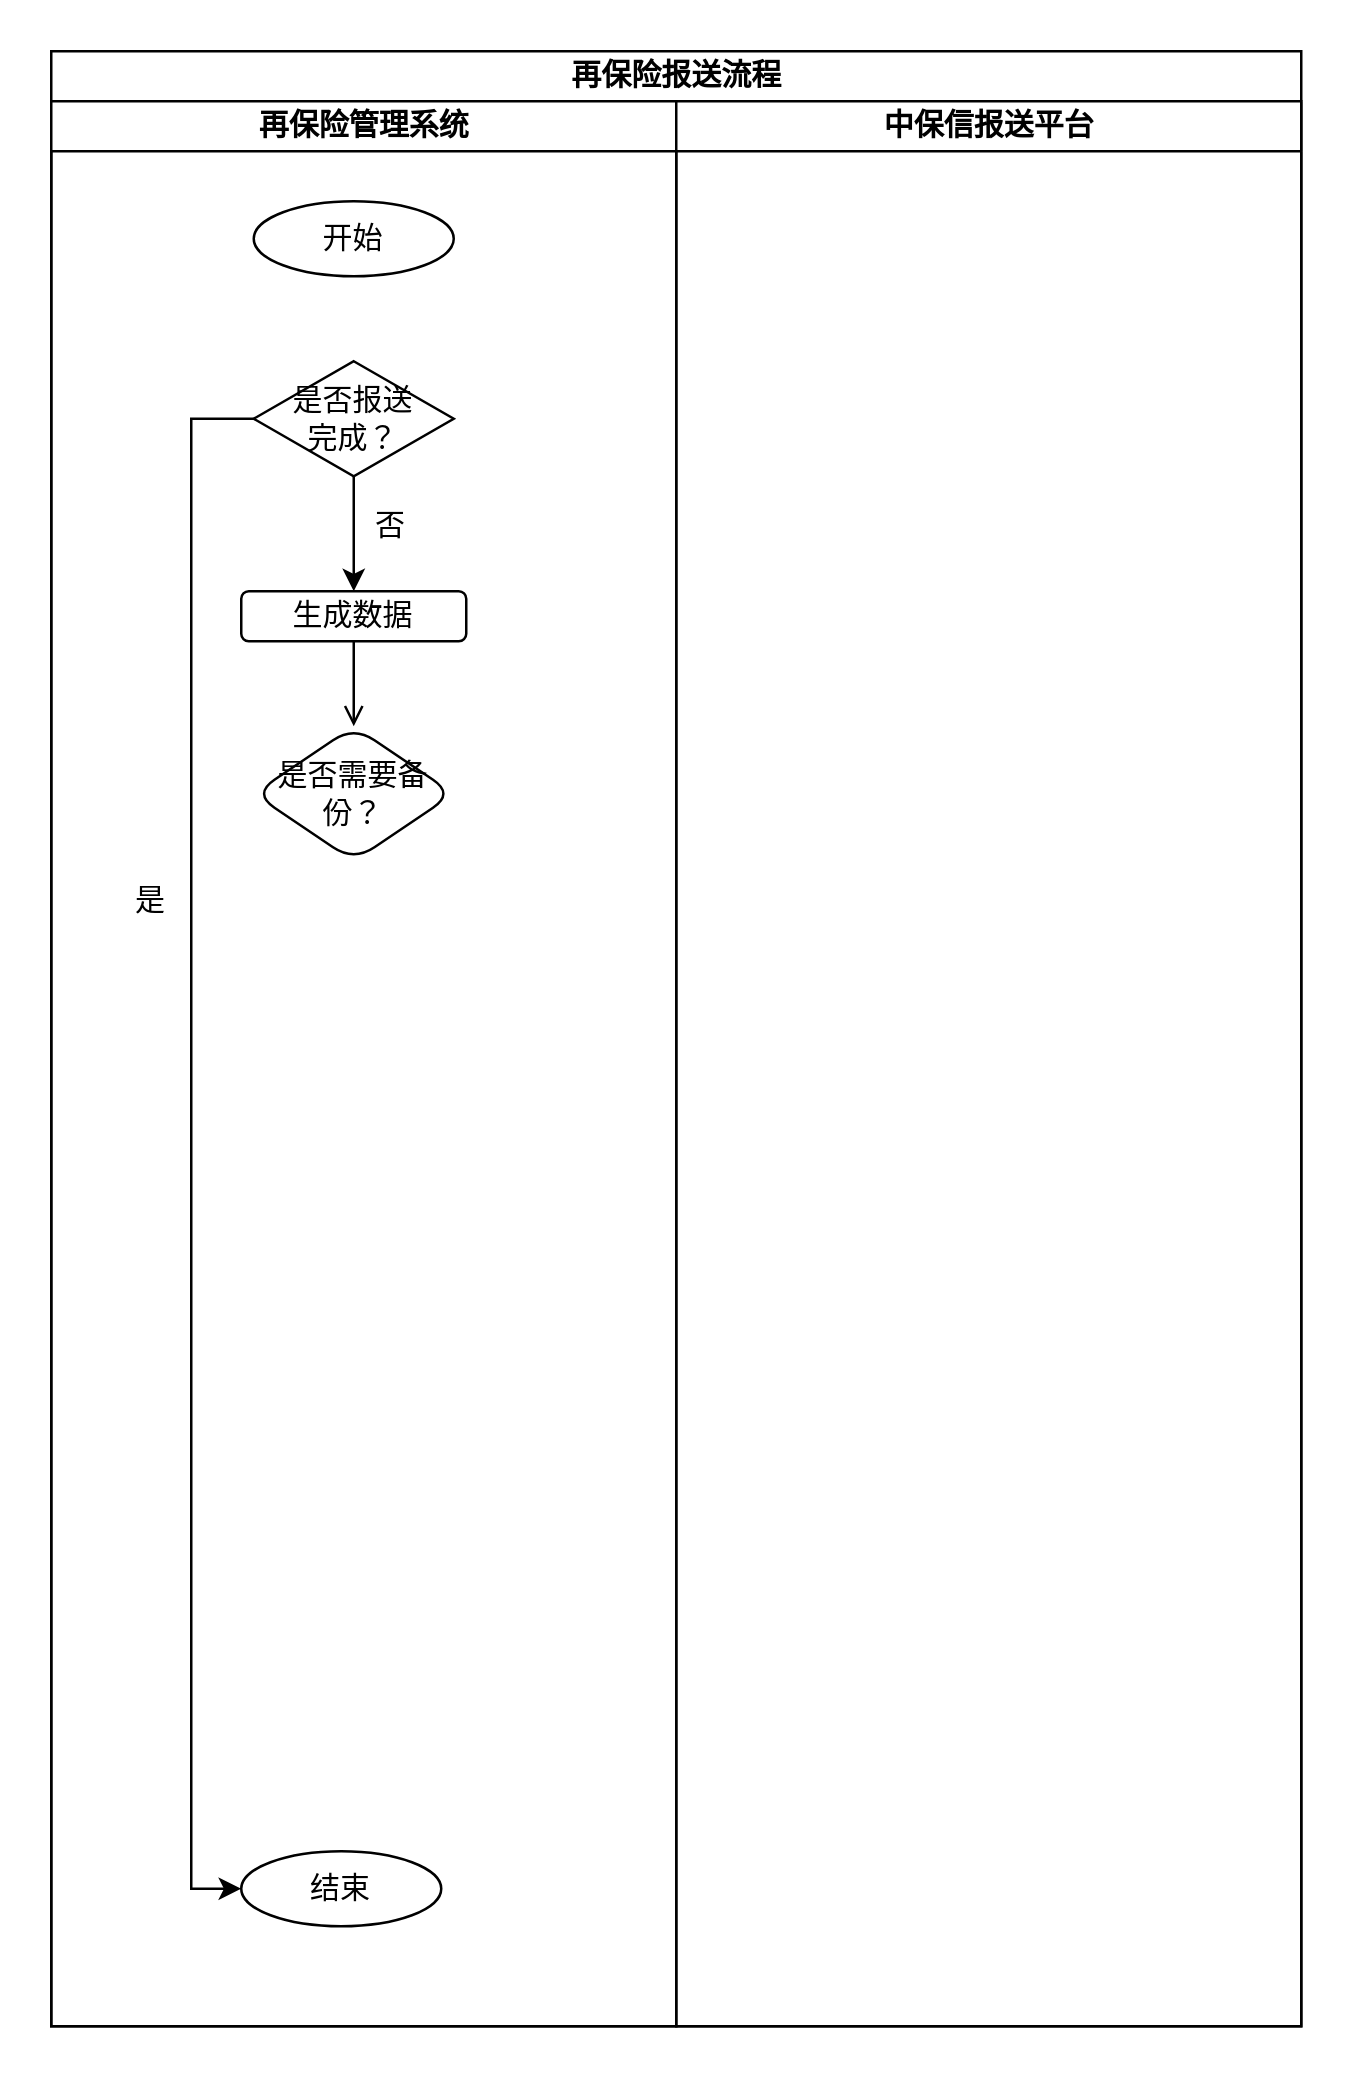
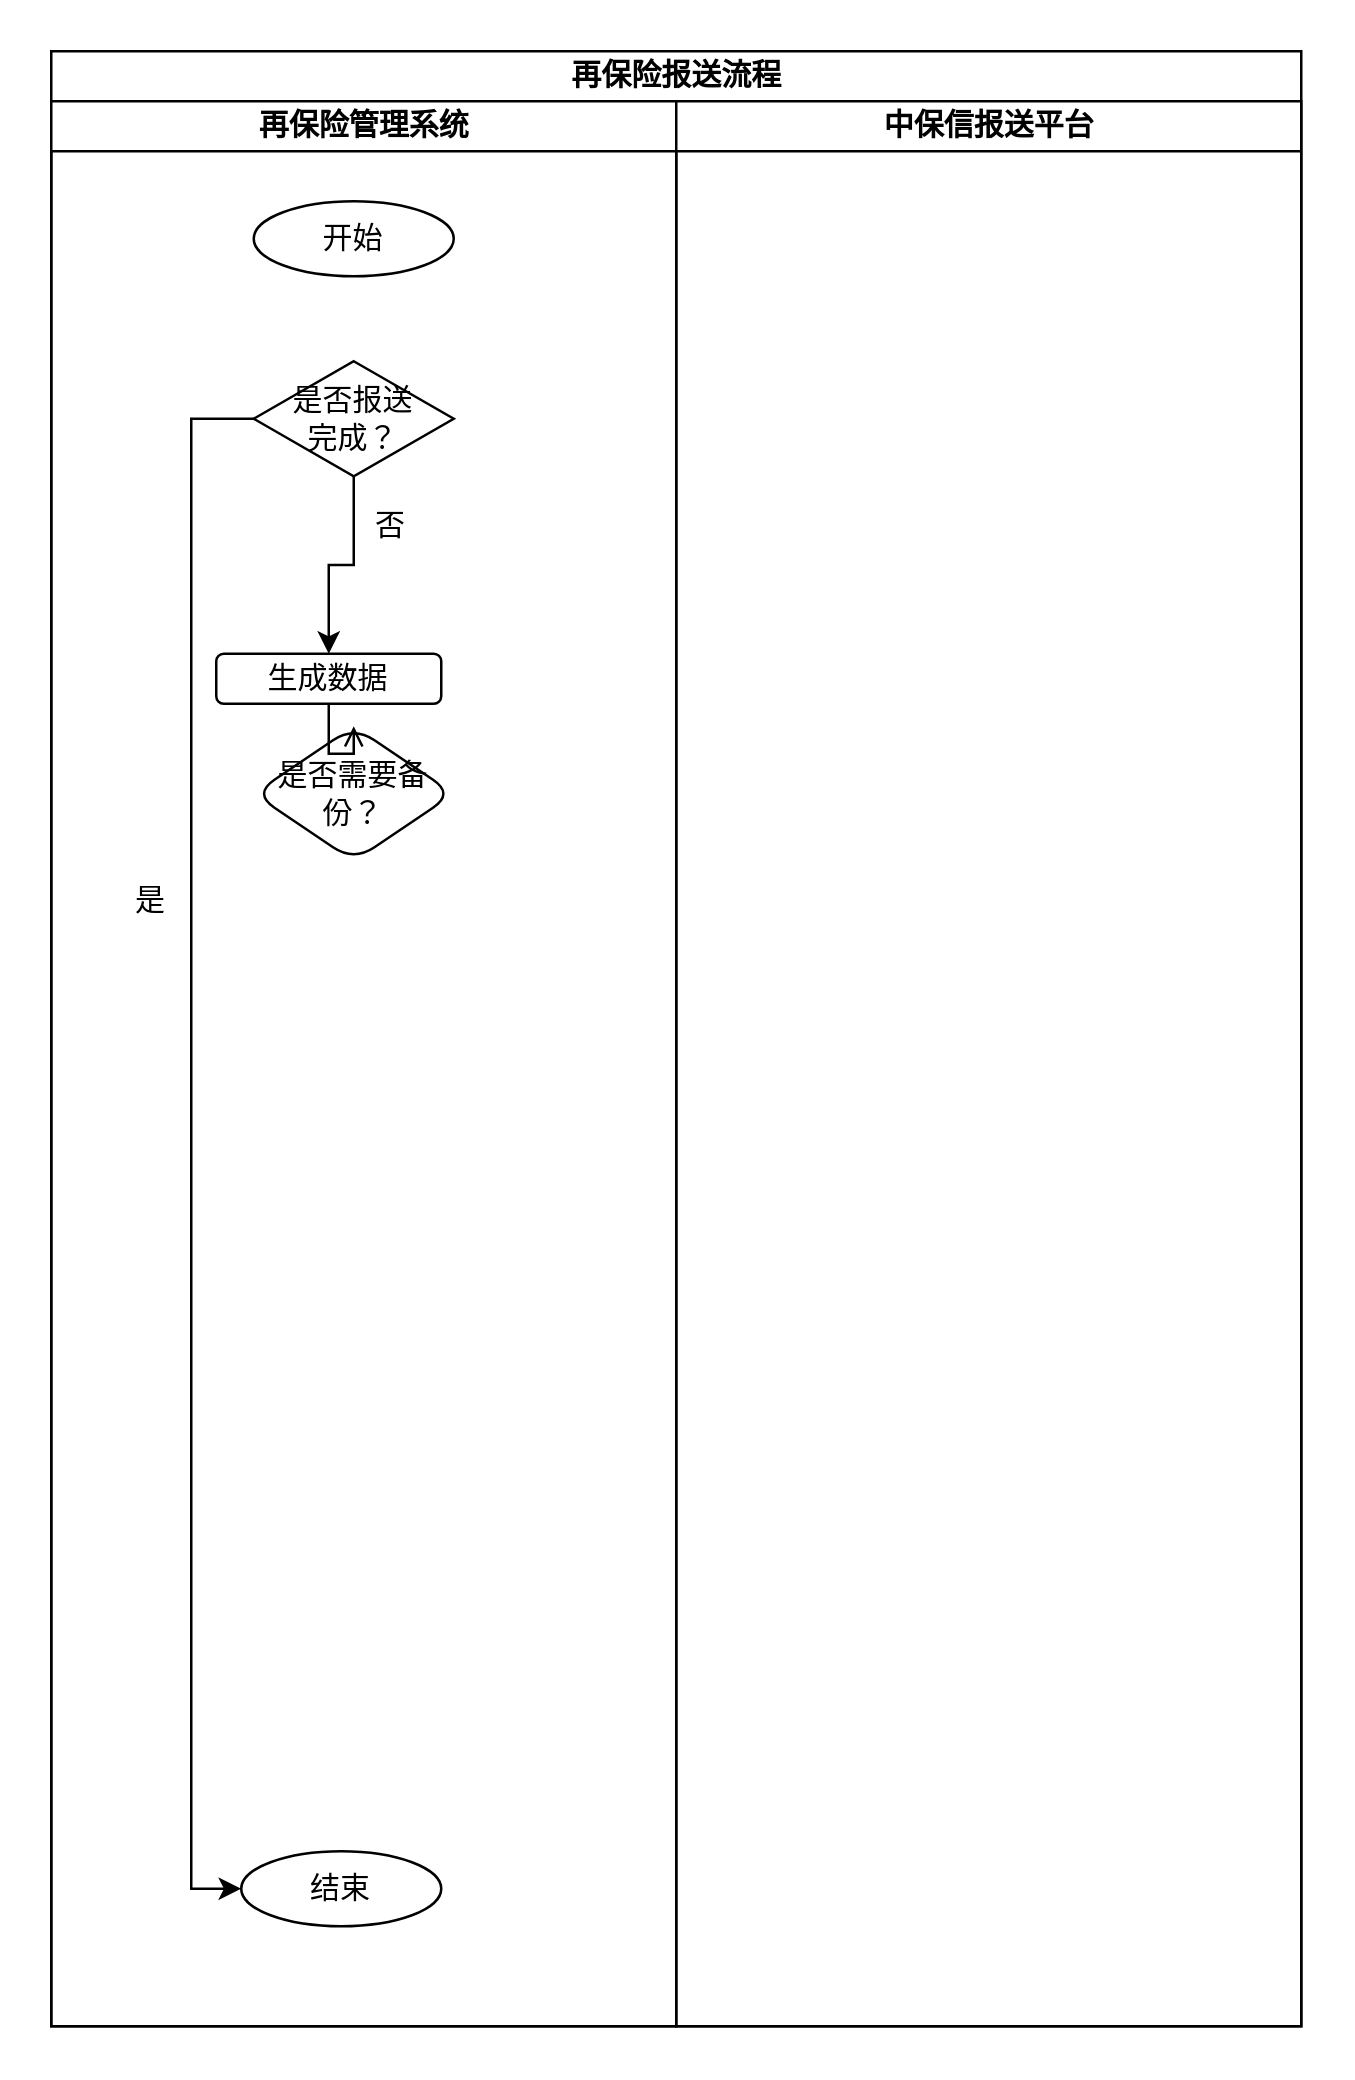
(354, 616) -> (329, 679)
